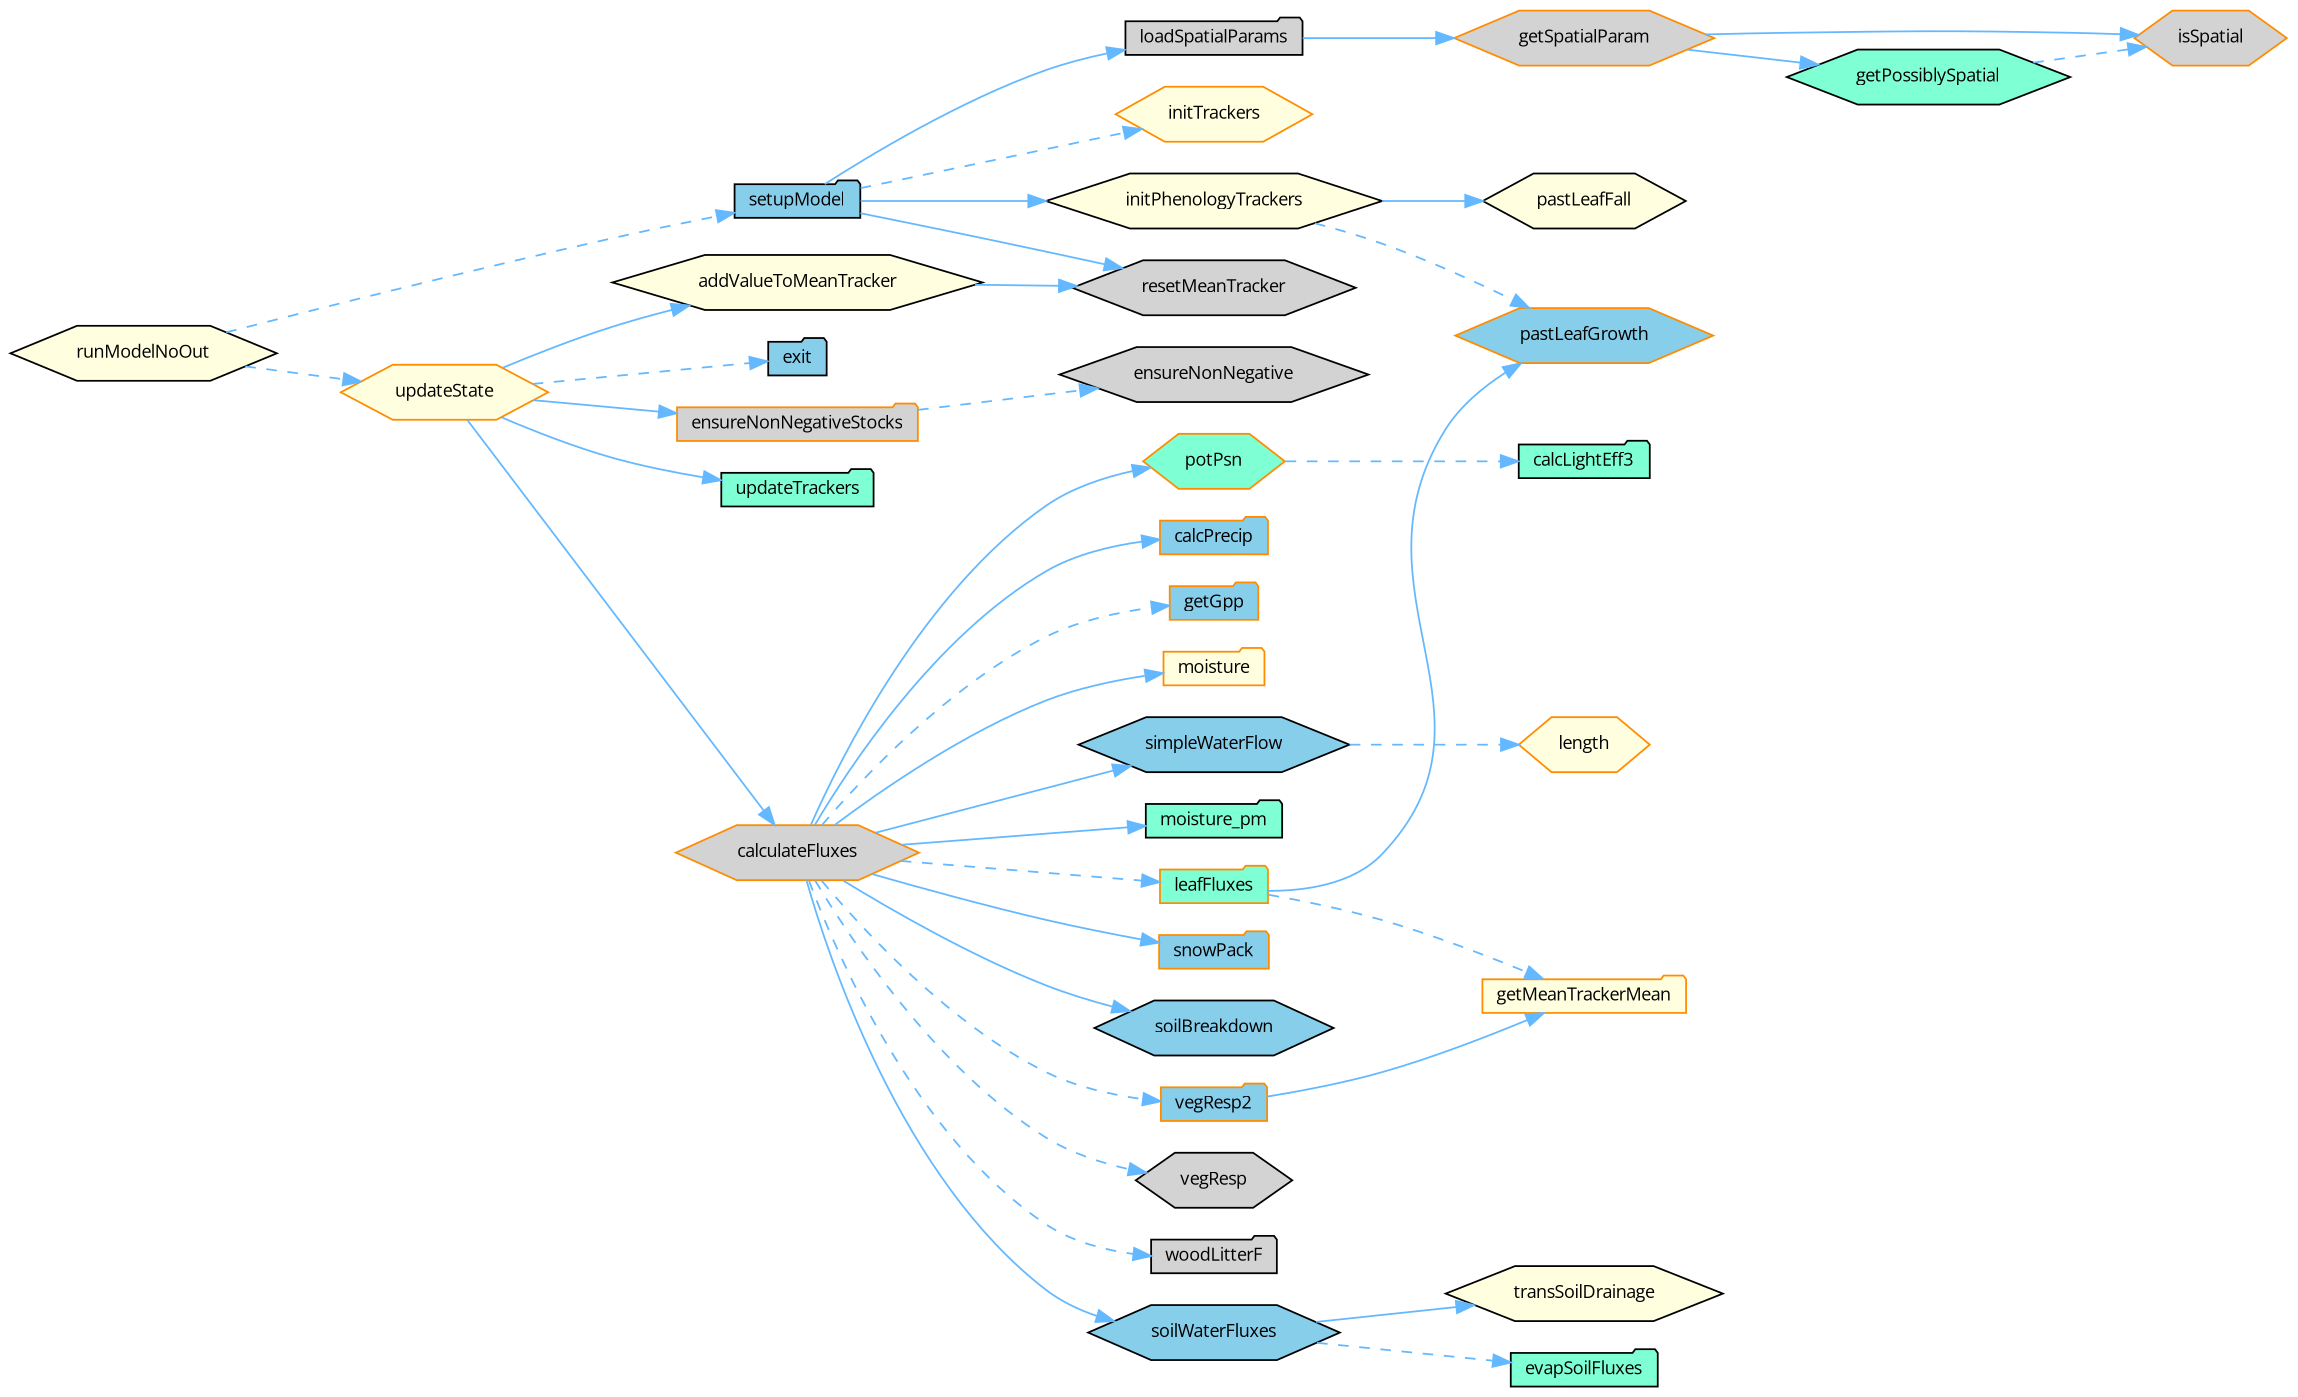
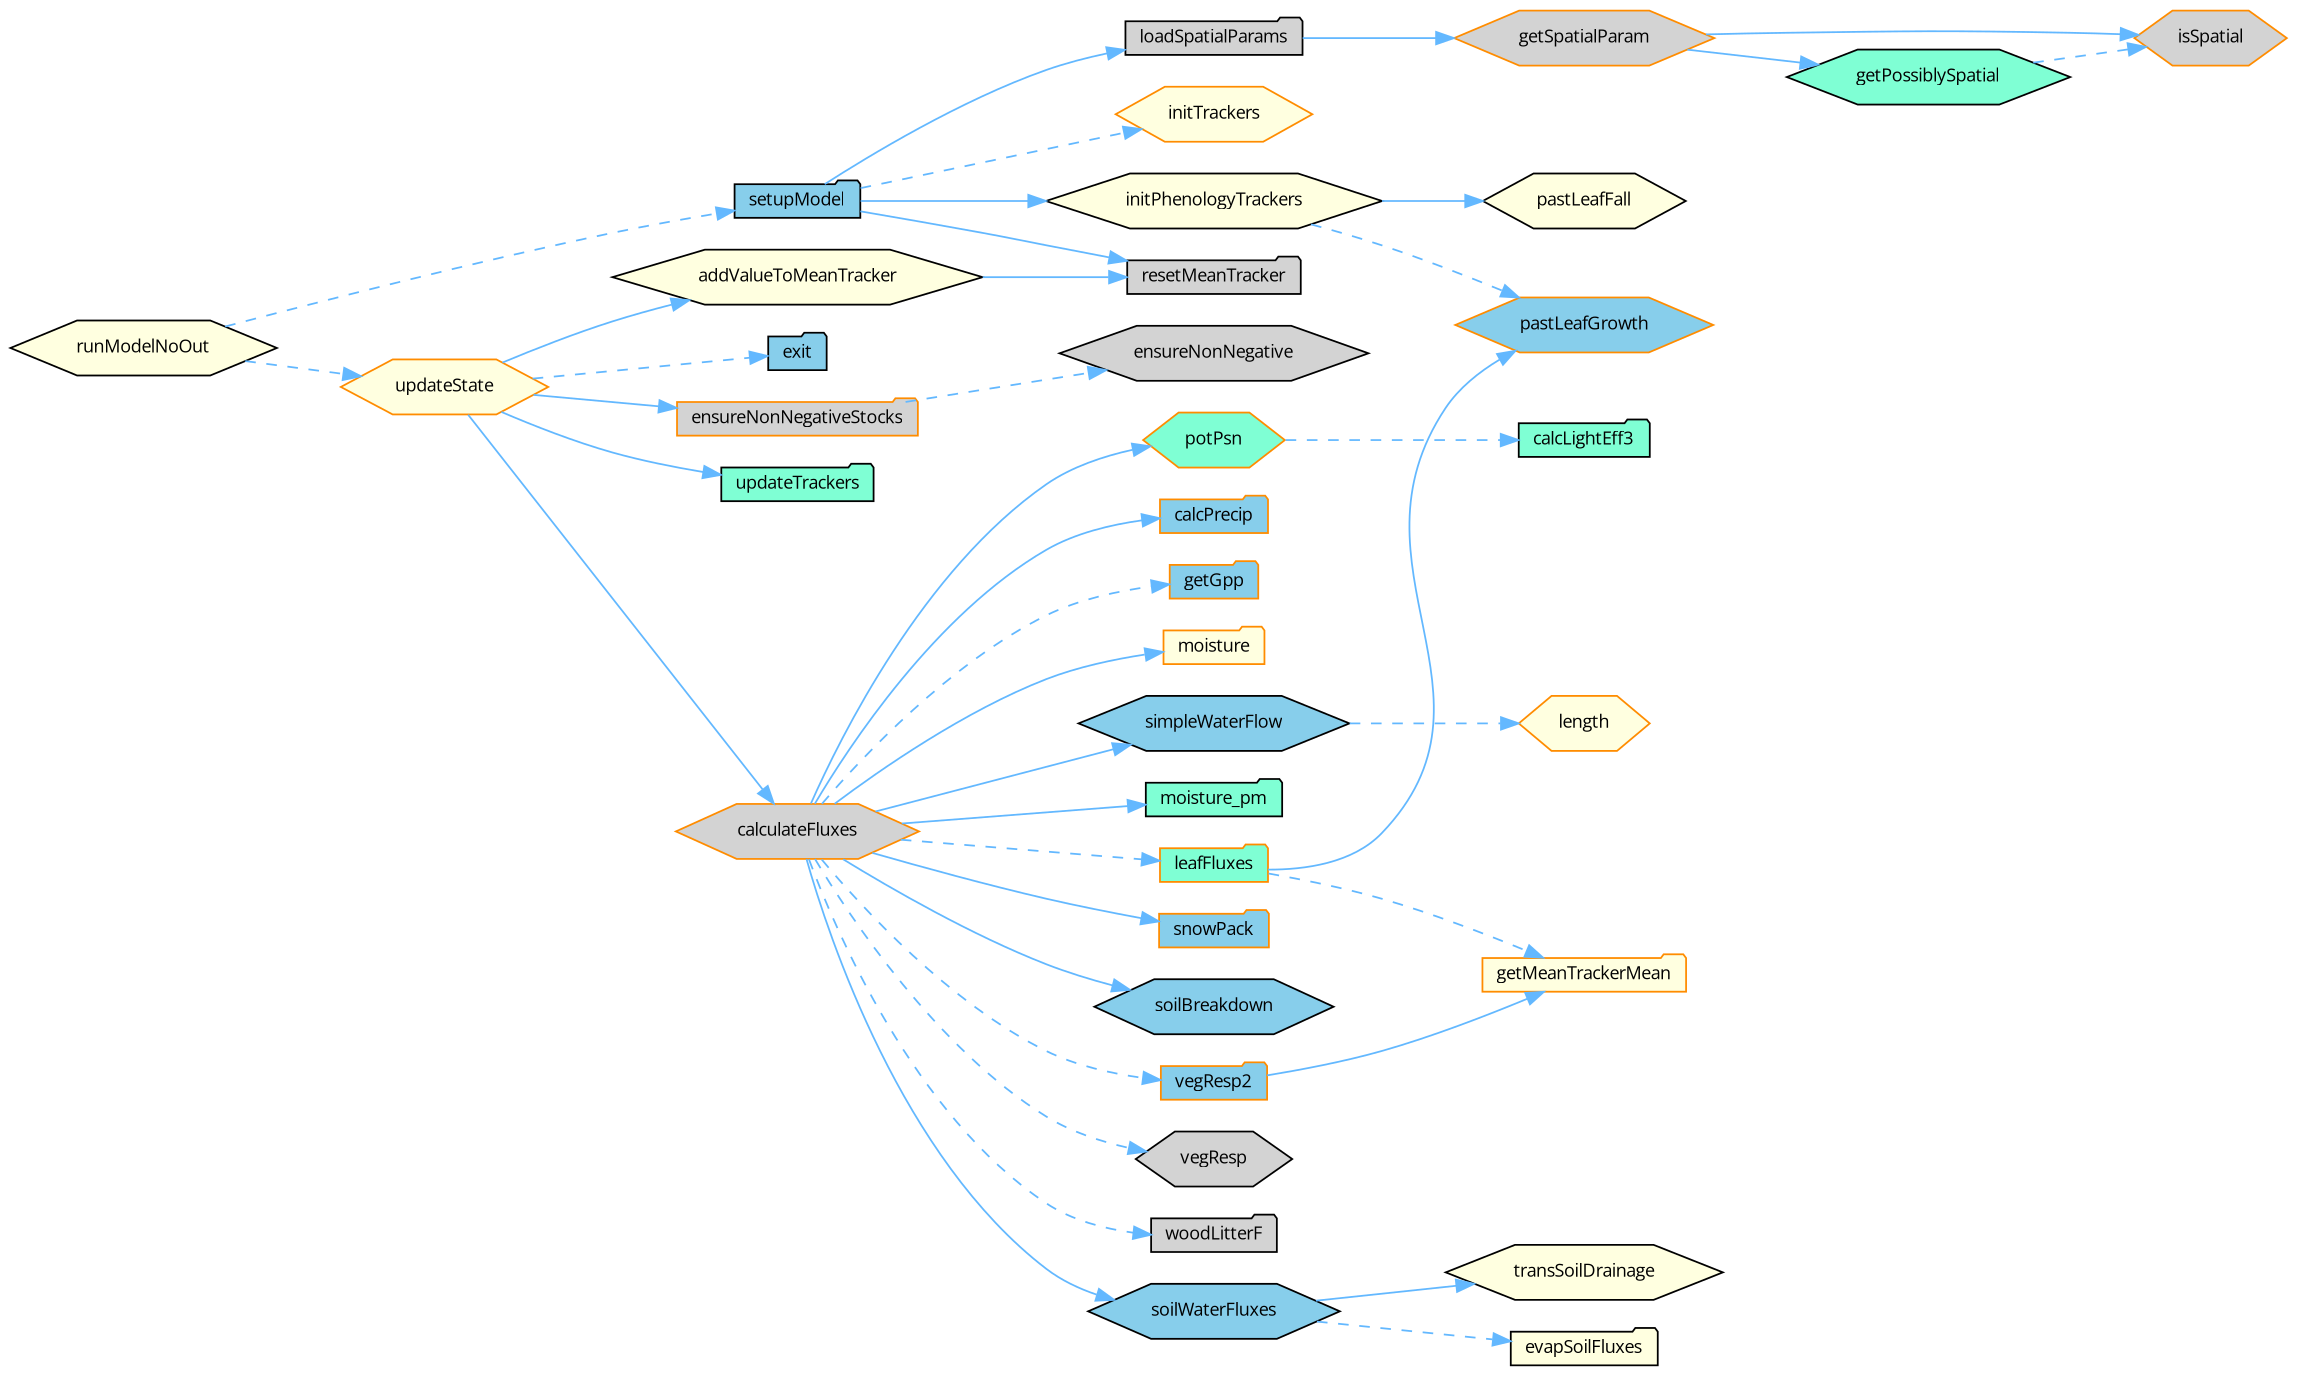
(1214, 288) -> (1214, 277)
(1584, 1370) -> (1584, 1349)
